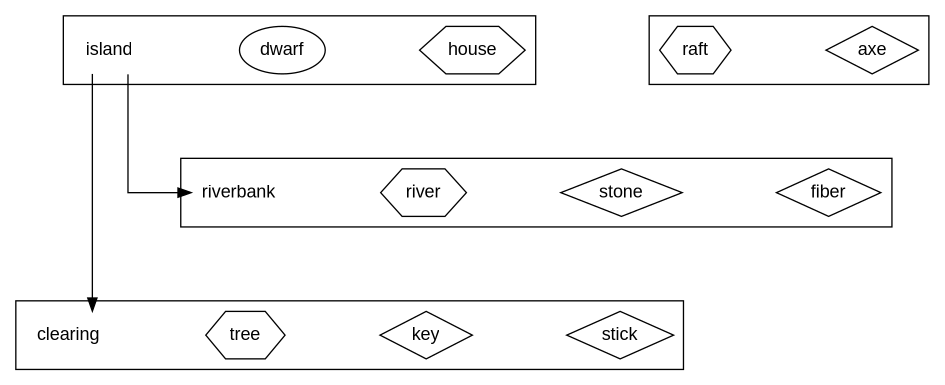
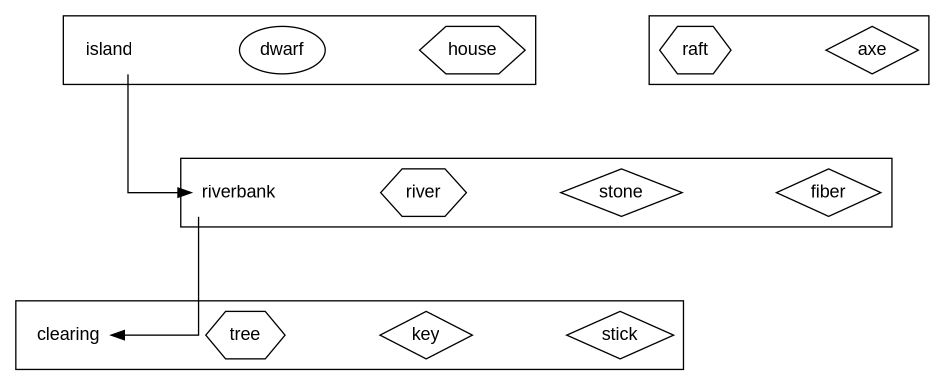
(92, 186) -> (199, 313)
